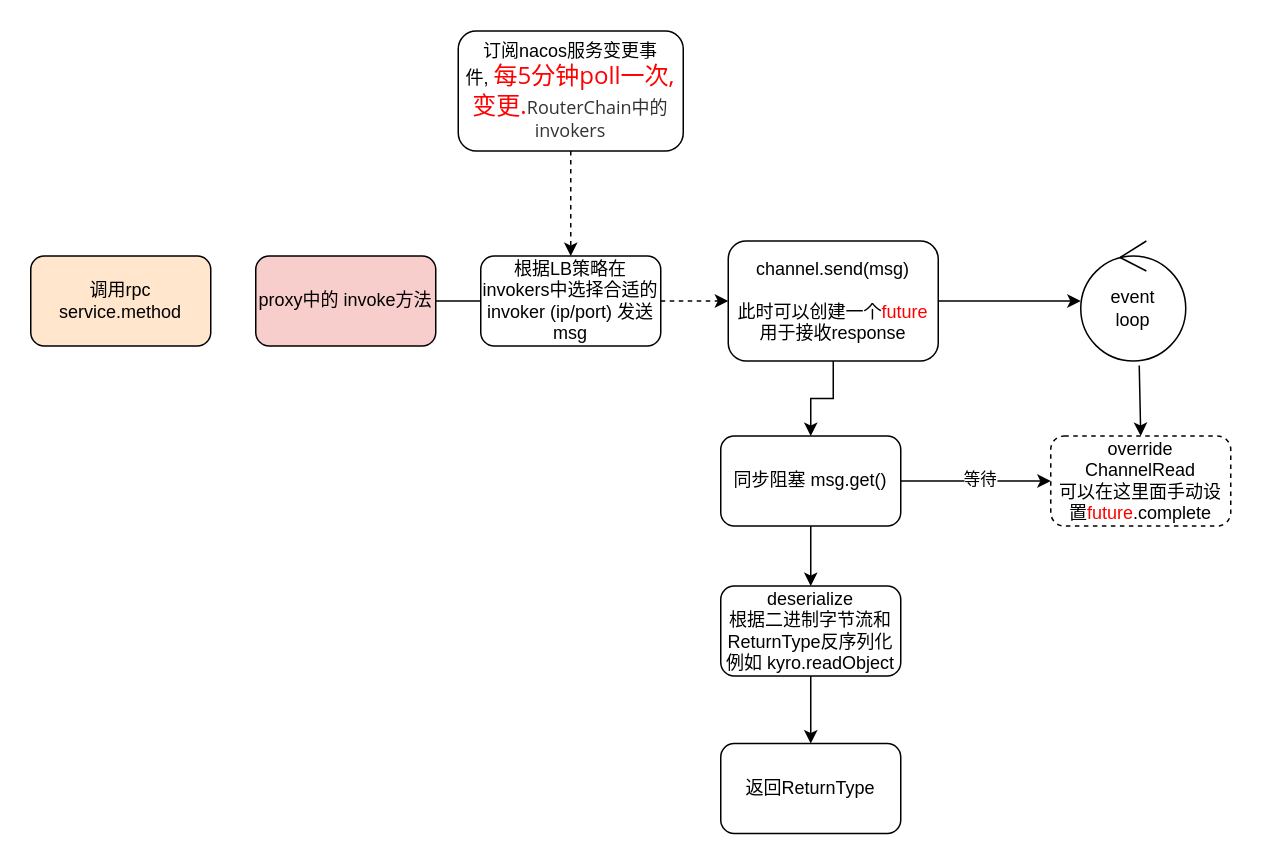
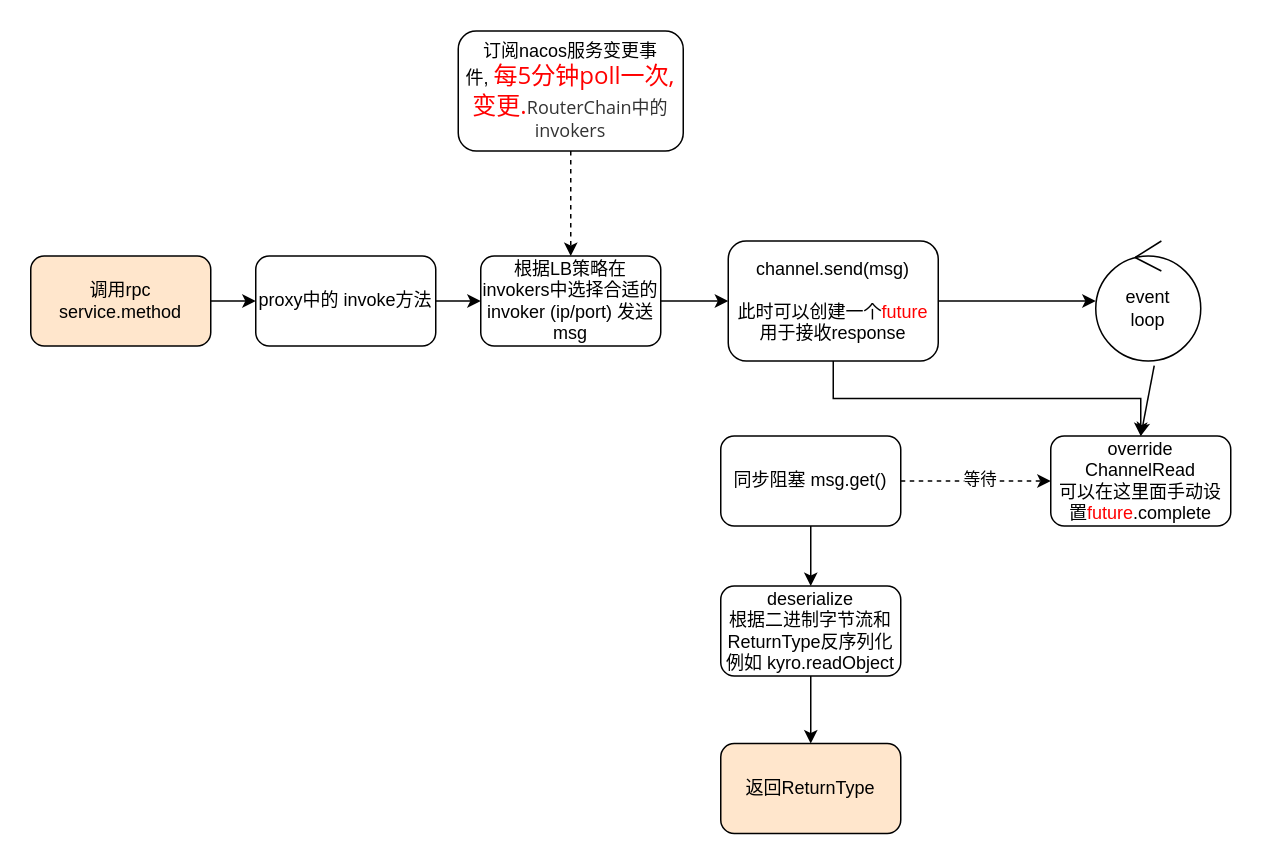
none -> (228, 301)
(346, 301) -> (346, 301)
(473, 301) -> (469, 301)
(689, 301) -> (689, 301)
(1133, 301) -> (1148, 301)
(811, 399) -> (984, 398)
(934, 481) -> (934, 481)
(1141, 481) -> (1141, 481)
(811, 788) -> (811, 788)
